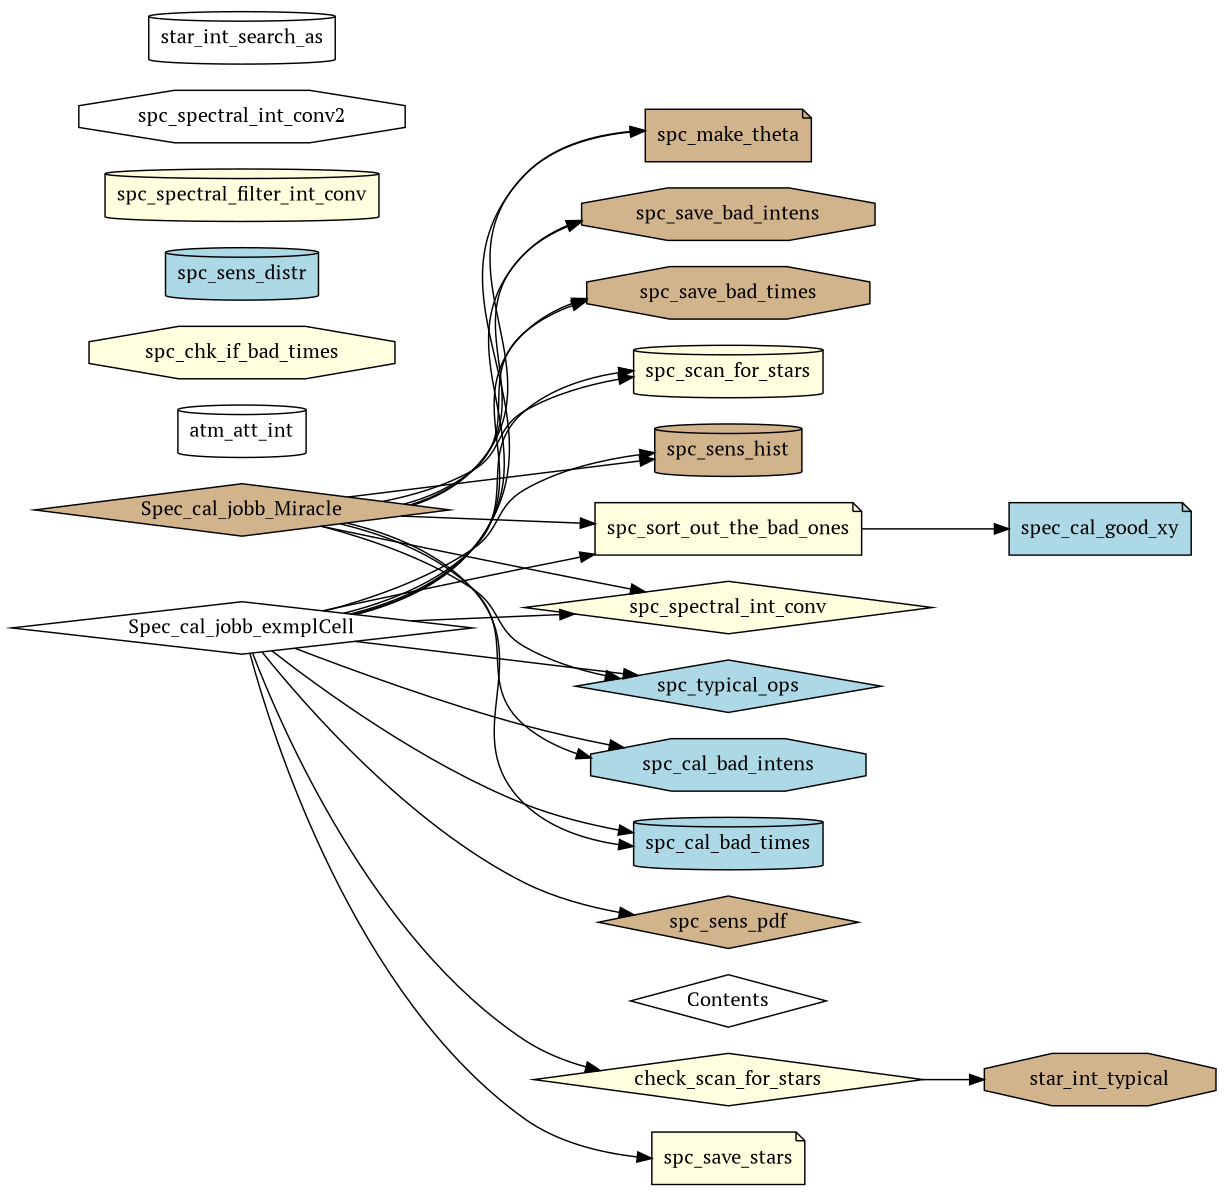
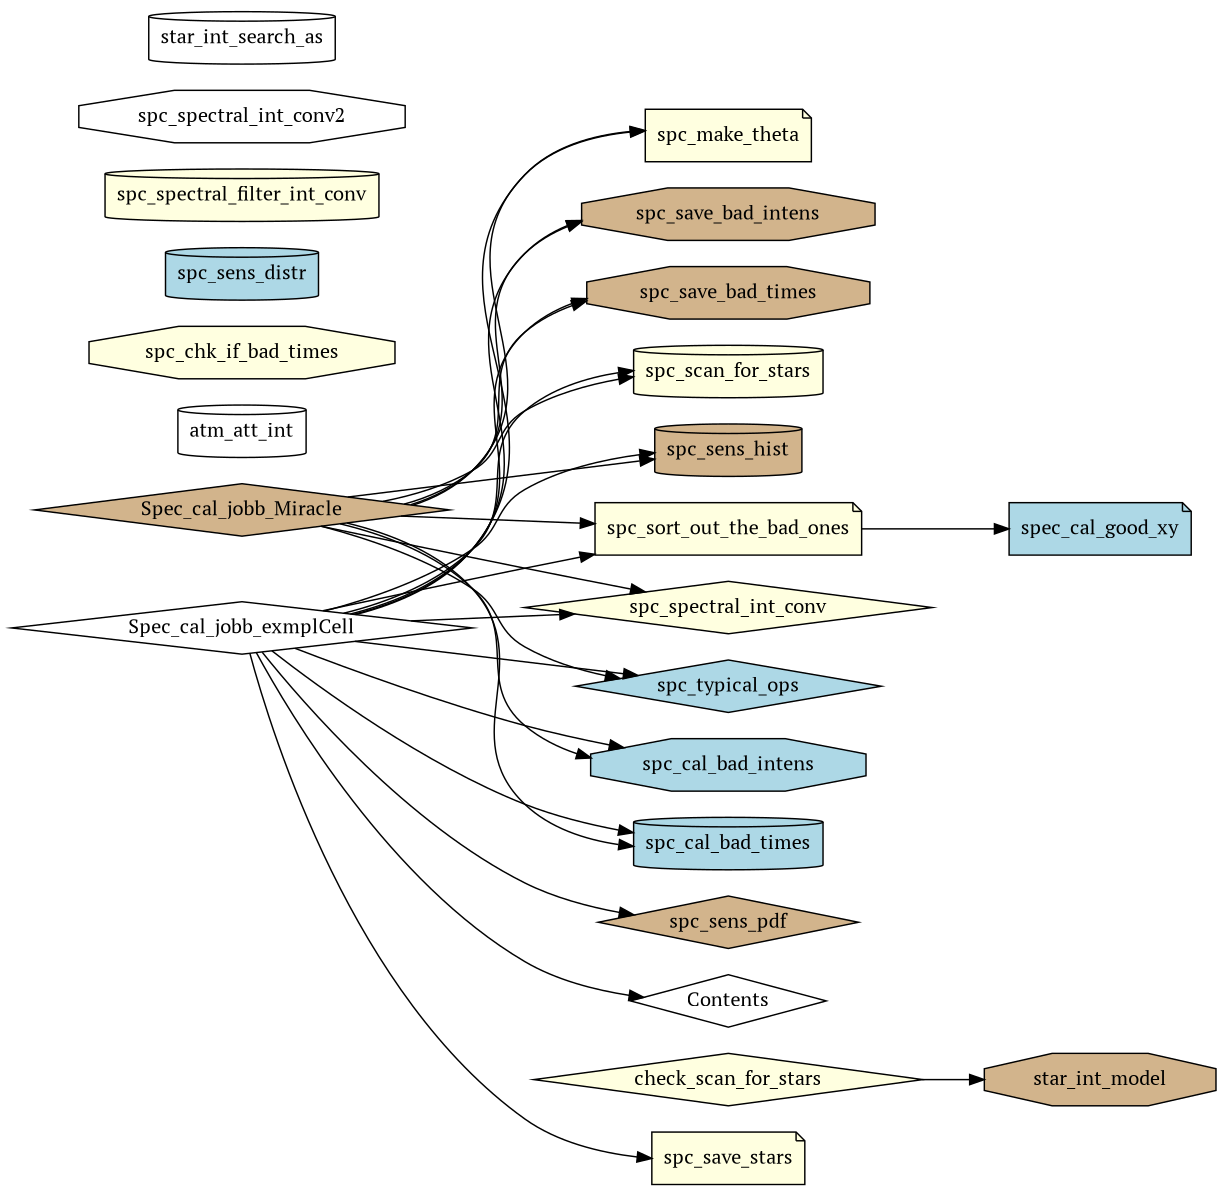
(728, 135) -> (728, 135)
(380, 894) -> (408, 865)
(1100, 1080) -> (1100, 1080)
